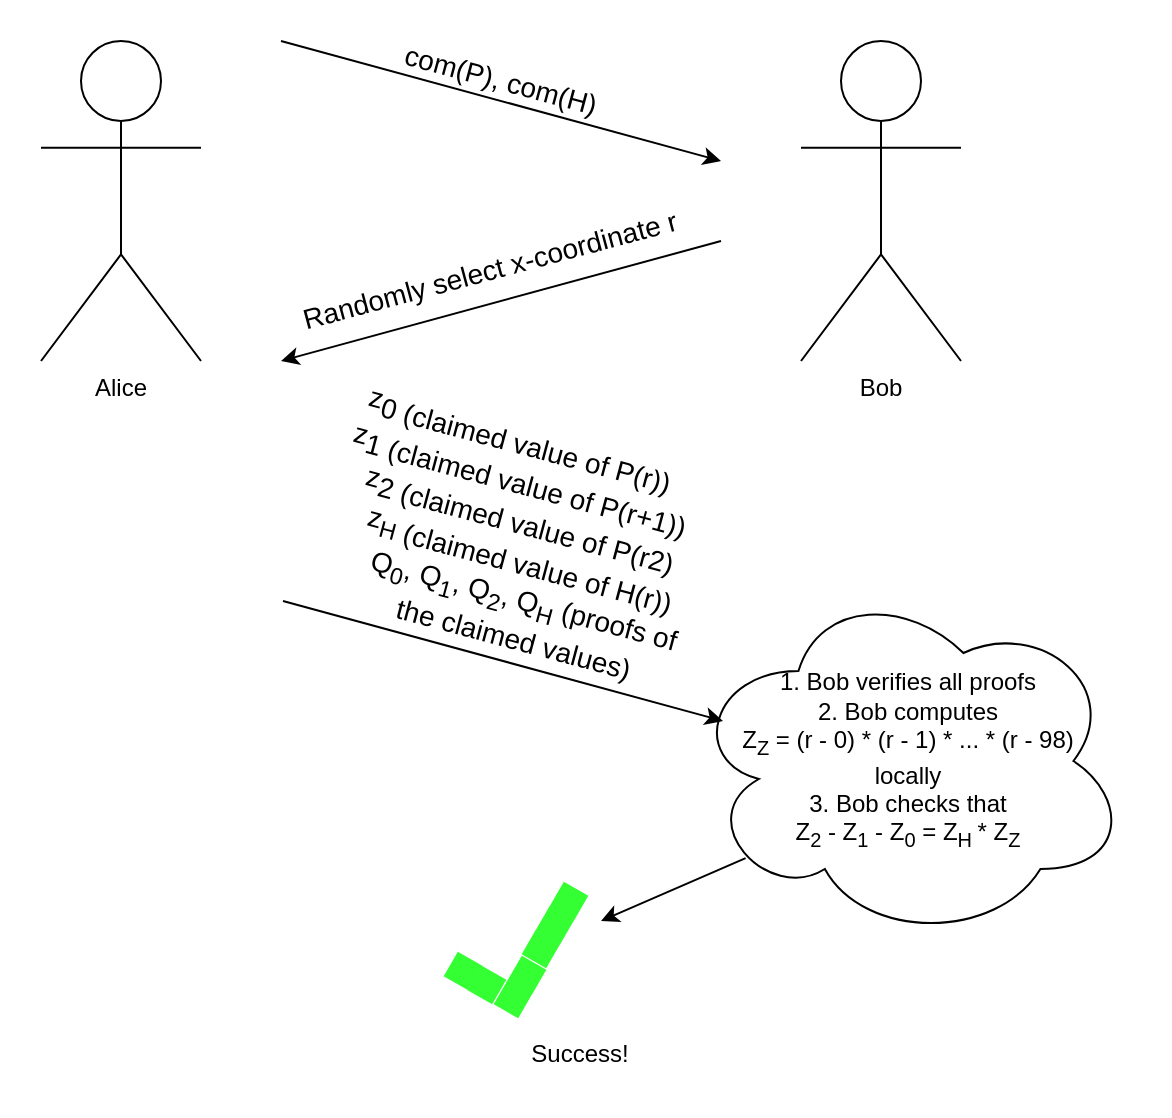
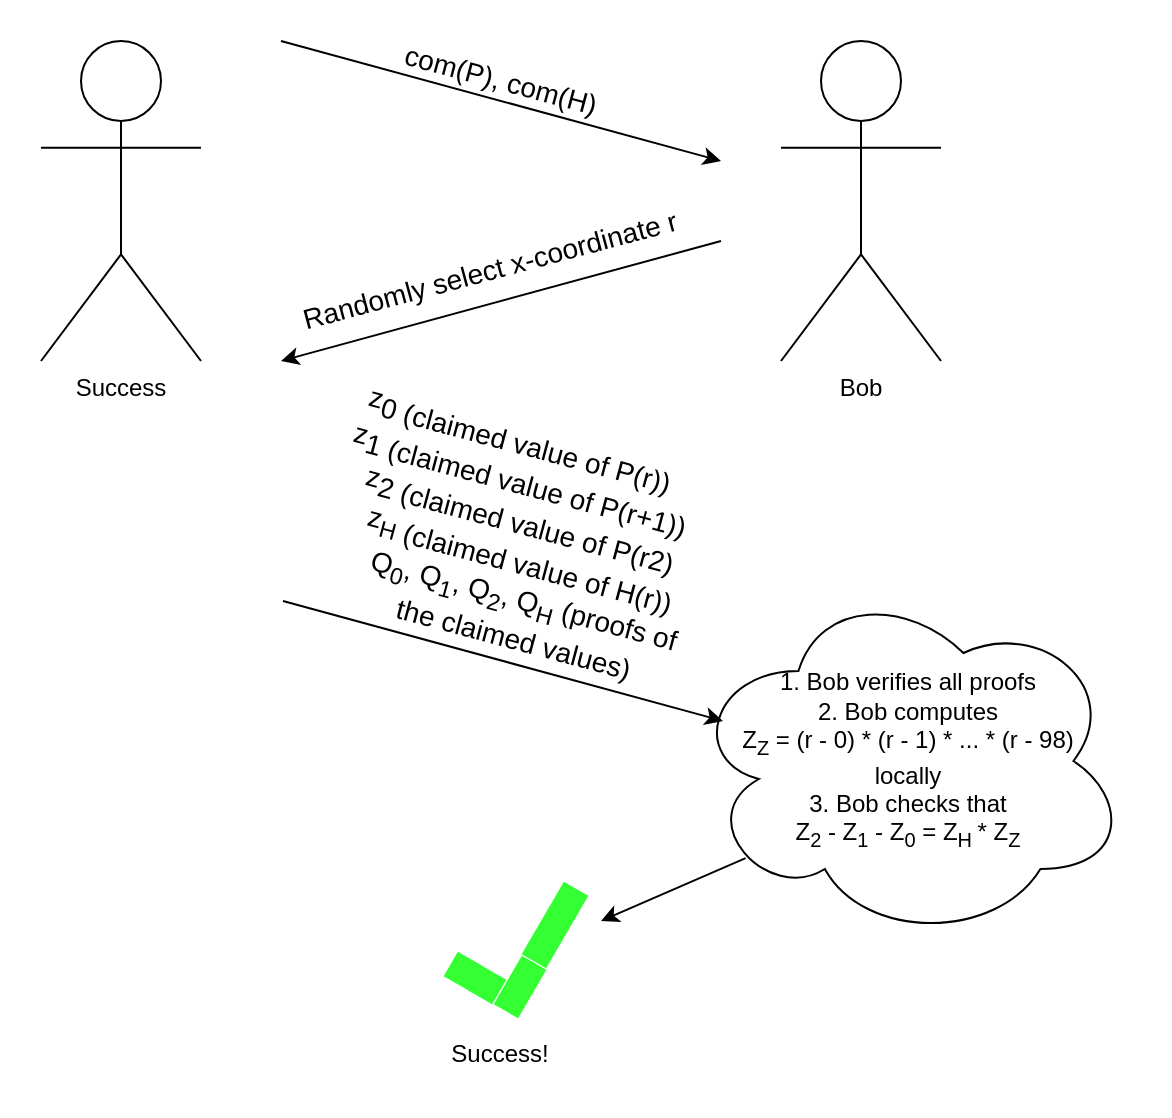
(881, 201) -> (861, 201)
(122, 389) -> (122, 389)
(581, 1055) -> (501, 1055)
